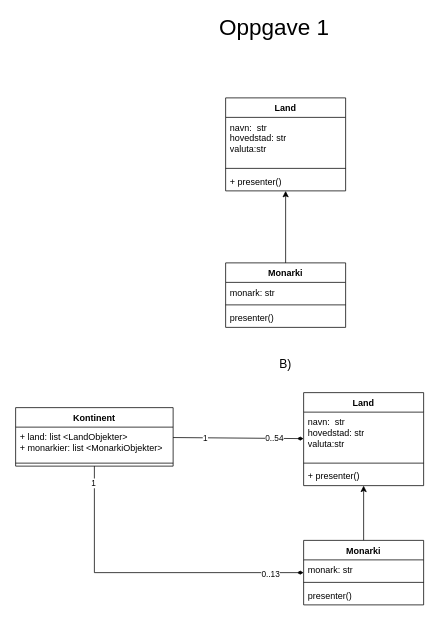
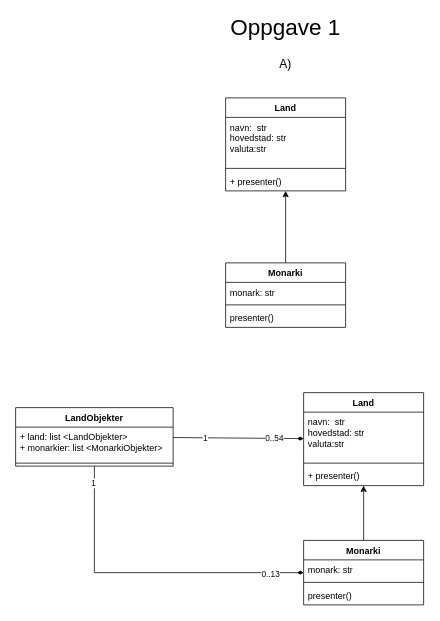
(274, 27) -> (285, 27)
none -> (285, 64)
(285, 364) -> none
(94, 418) -> (94, 418)
